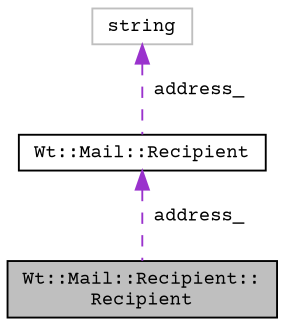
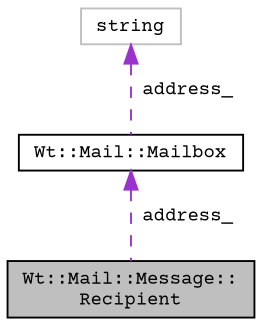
(142, 153) -> (131, 153)
(142, 289) -> (131, 289)
